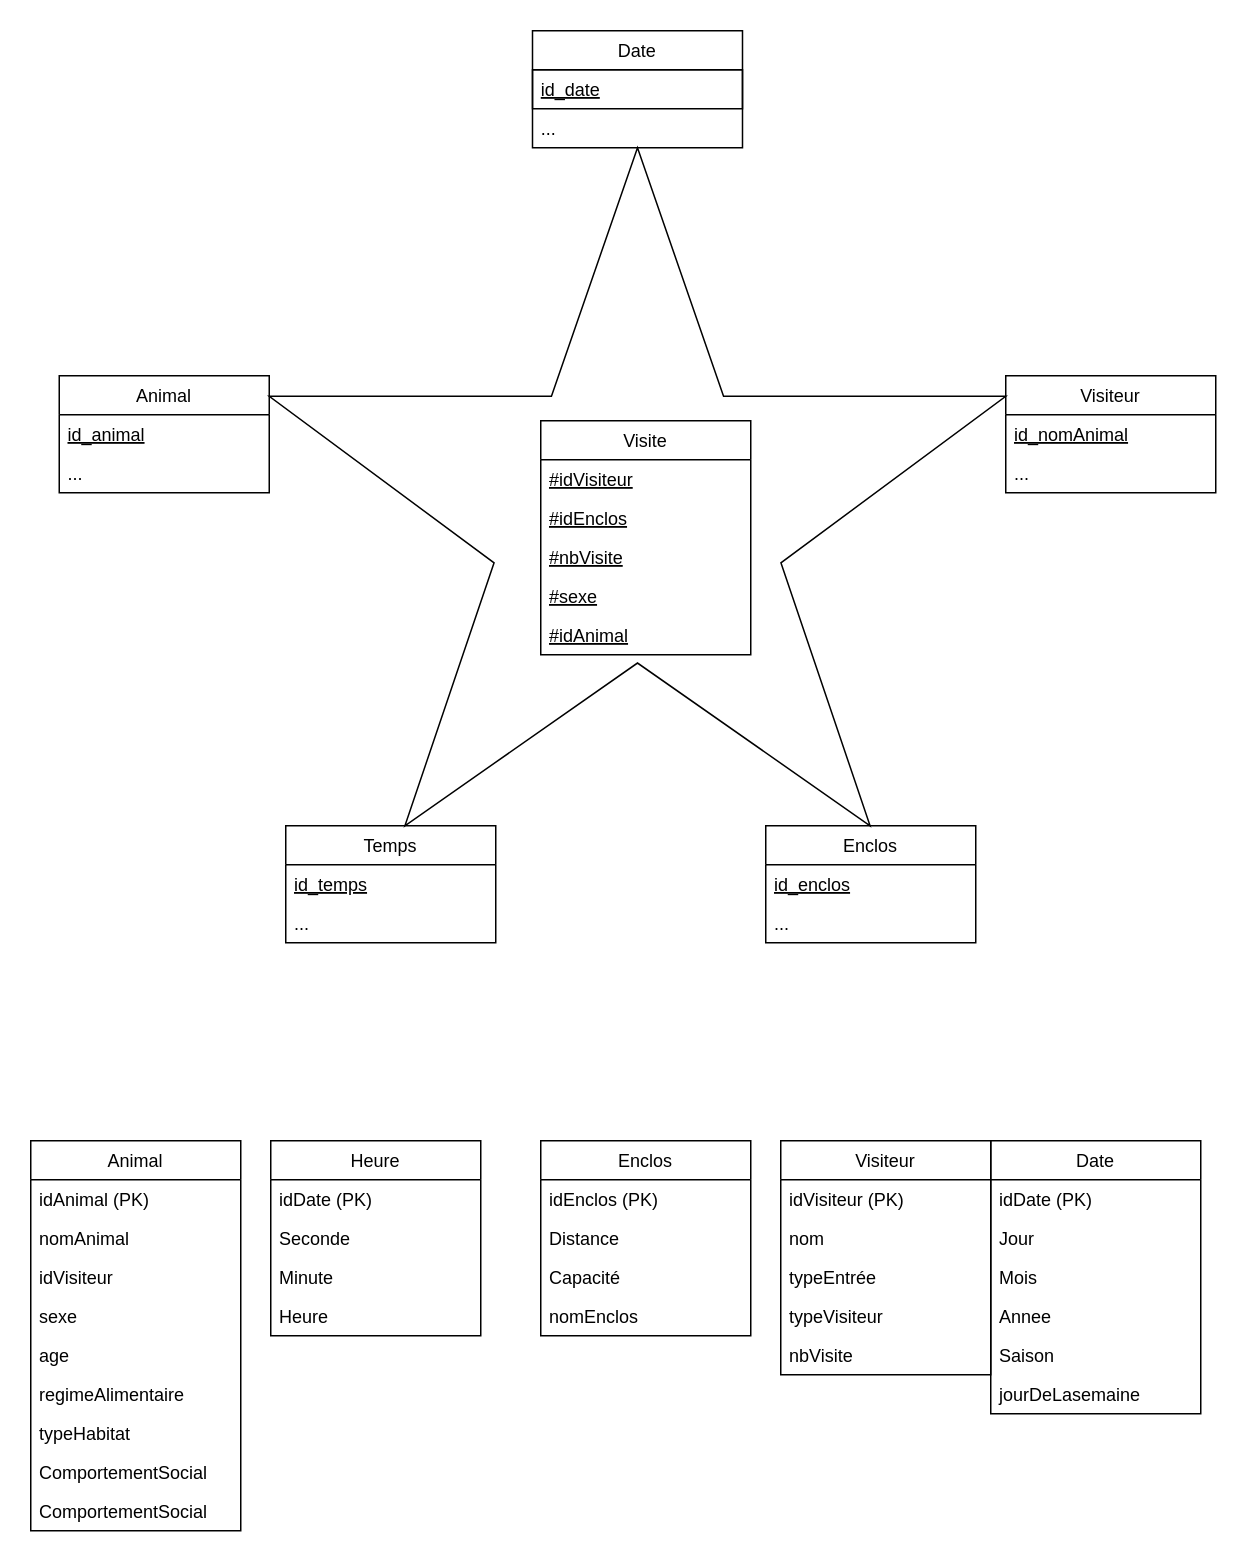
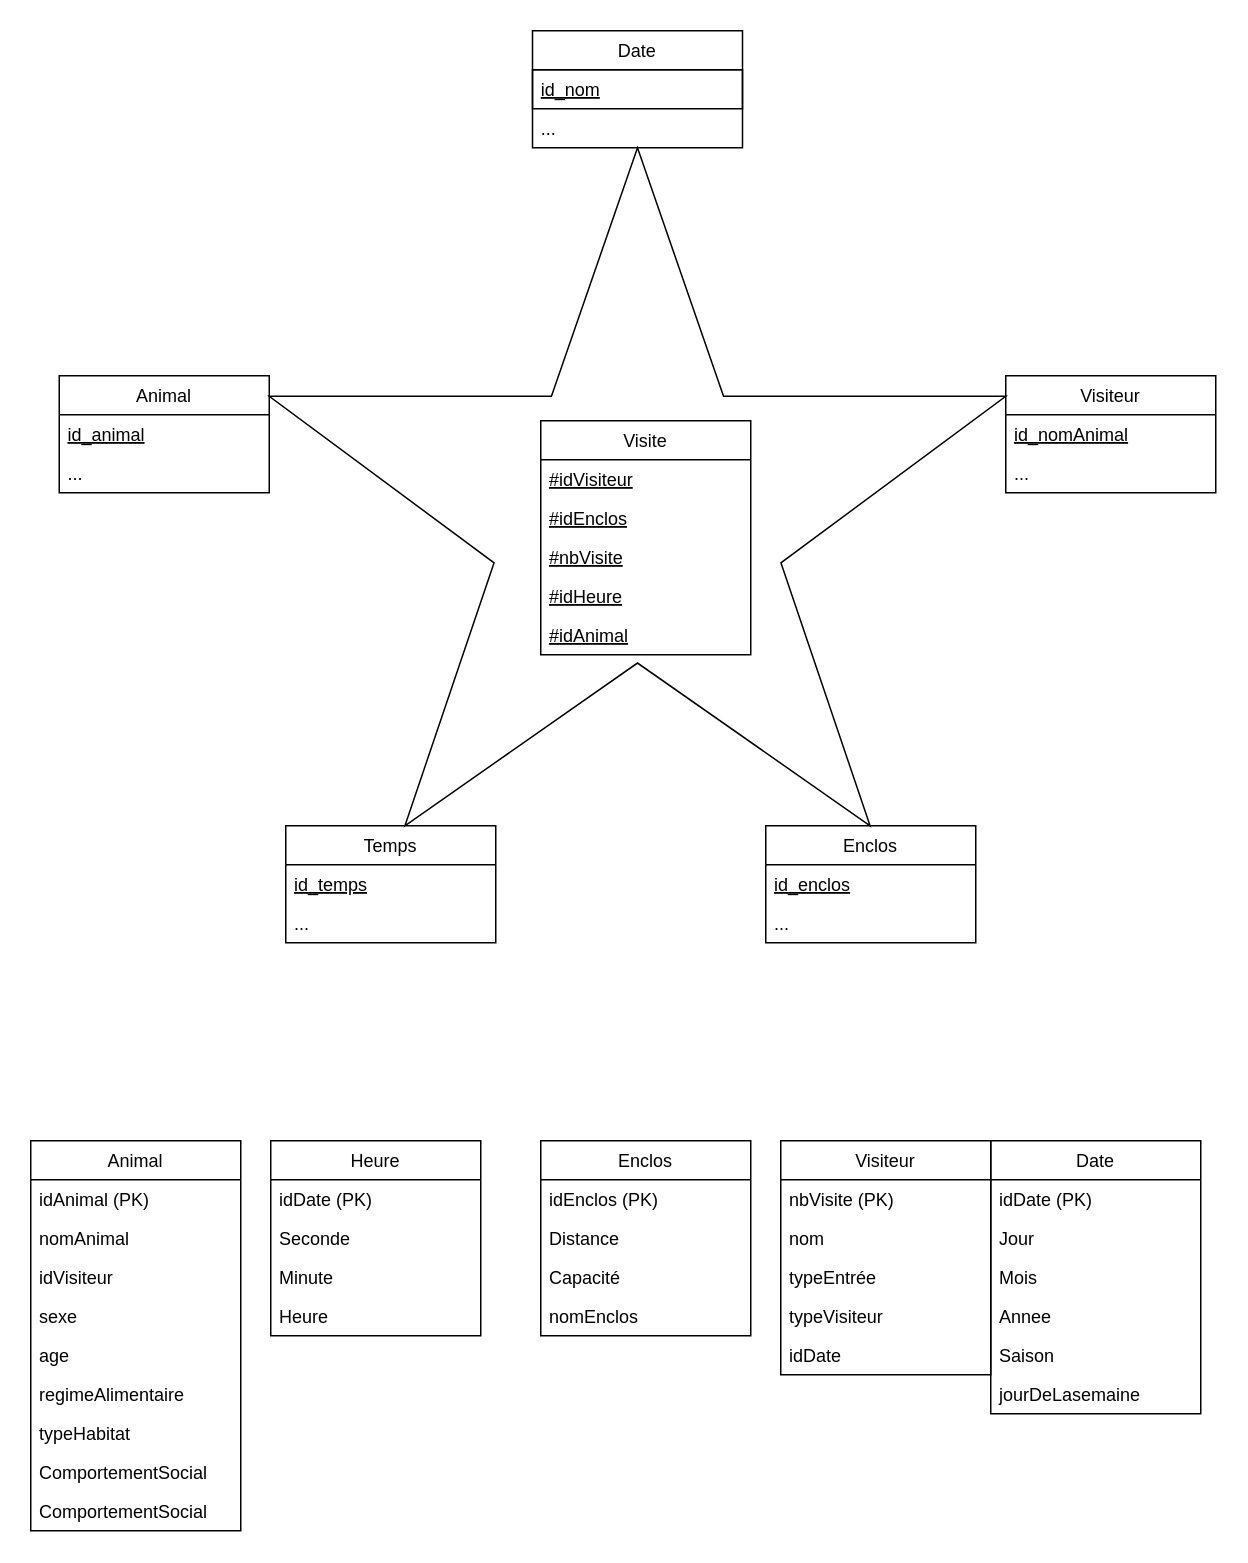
(574, 90) -> (569, 90)
(574, 597) -> (587, 597)
(855, 1200) -> (848, 1200)
(825, 1356) -> (817, 1356)
